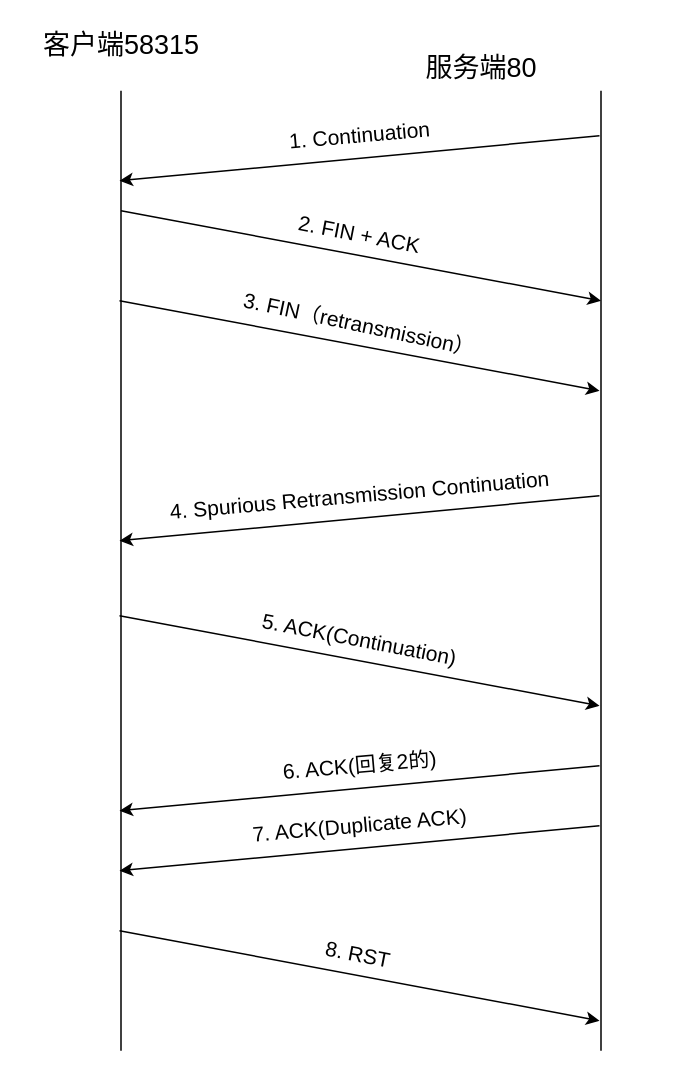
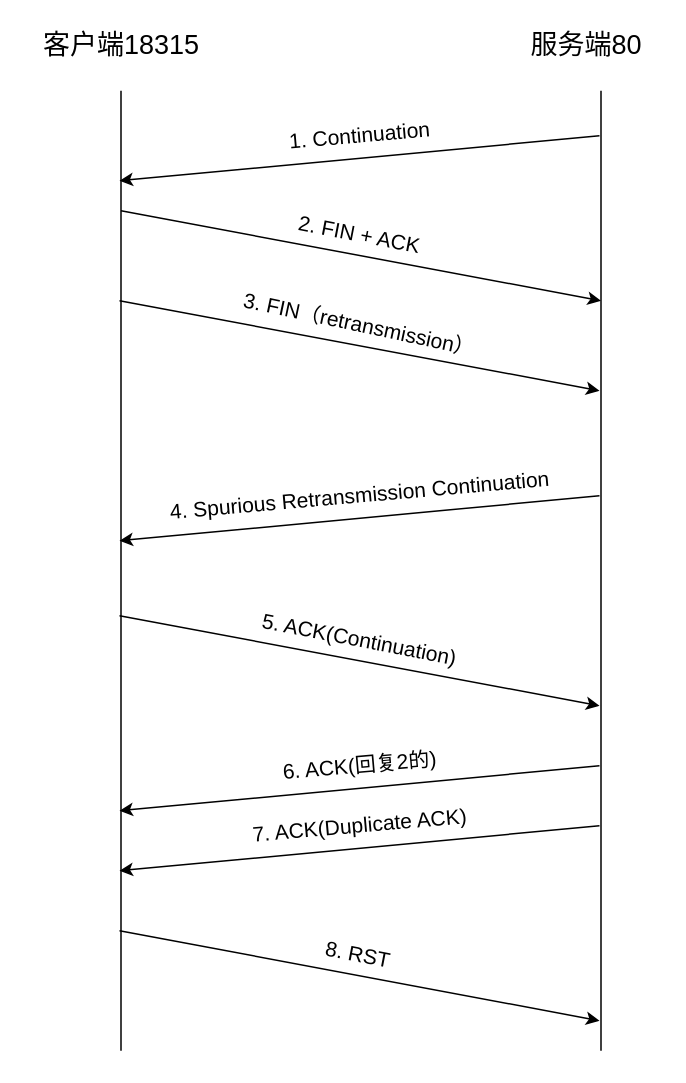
(122, 46) -> (122, 46)
(481, 68) -> (586, 46)
